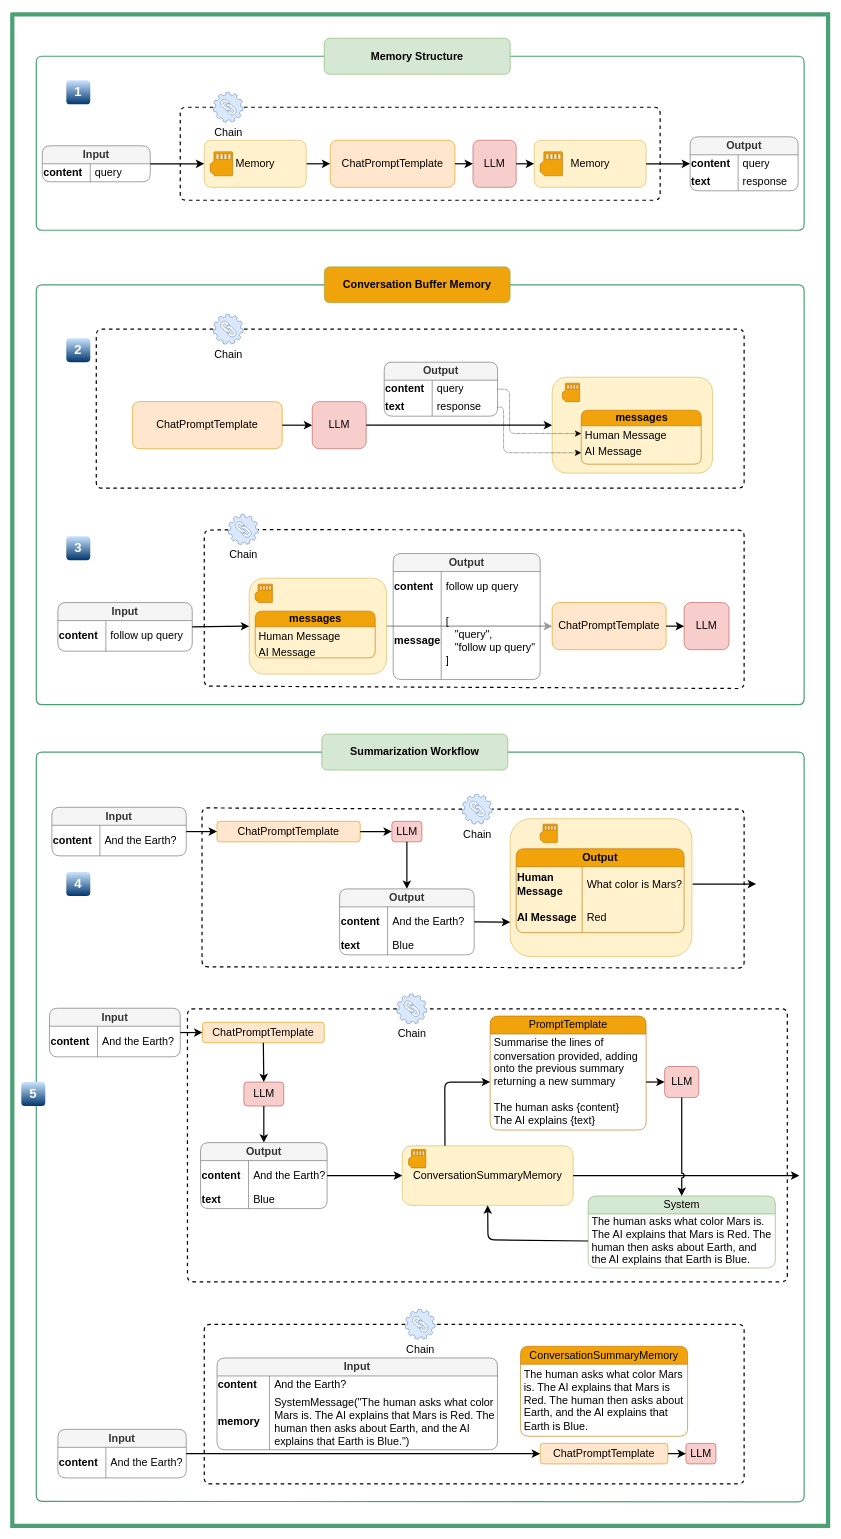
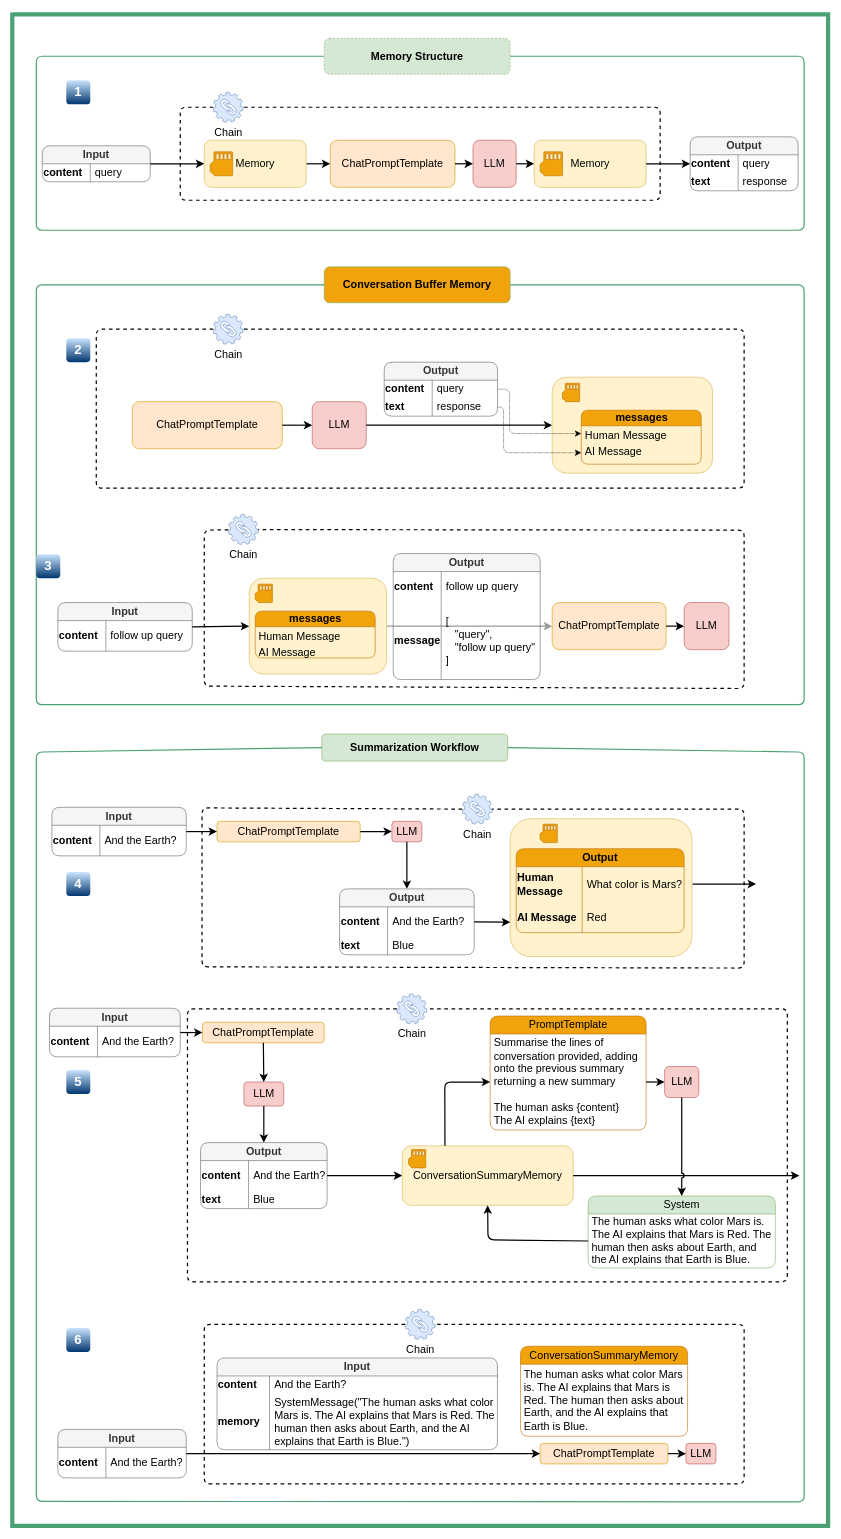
(417, 56) -> (417, 56)
(78, 548) -> (48, 566)
(415, 752) -> (415, 748)
(33, 1094) -> (78, 1082)
none -> (78, 1340)
